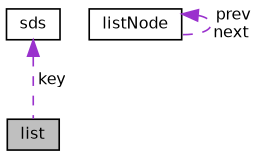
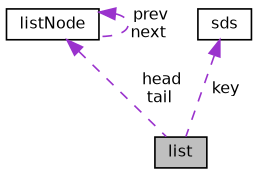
none -> (122, 94)
